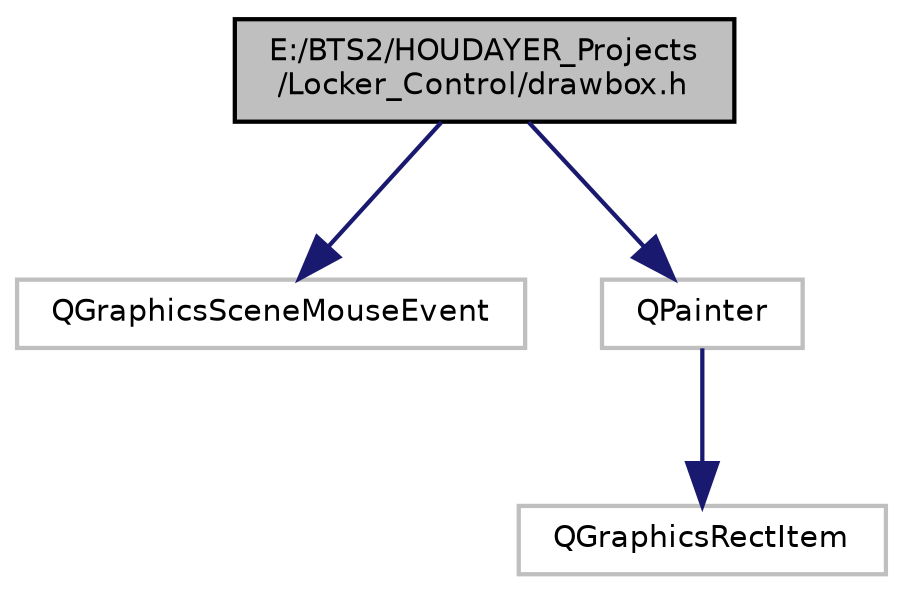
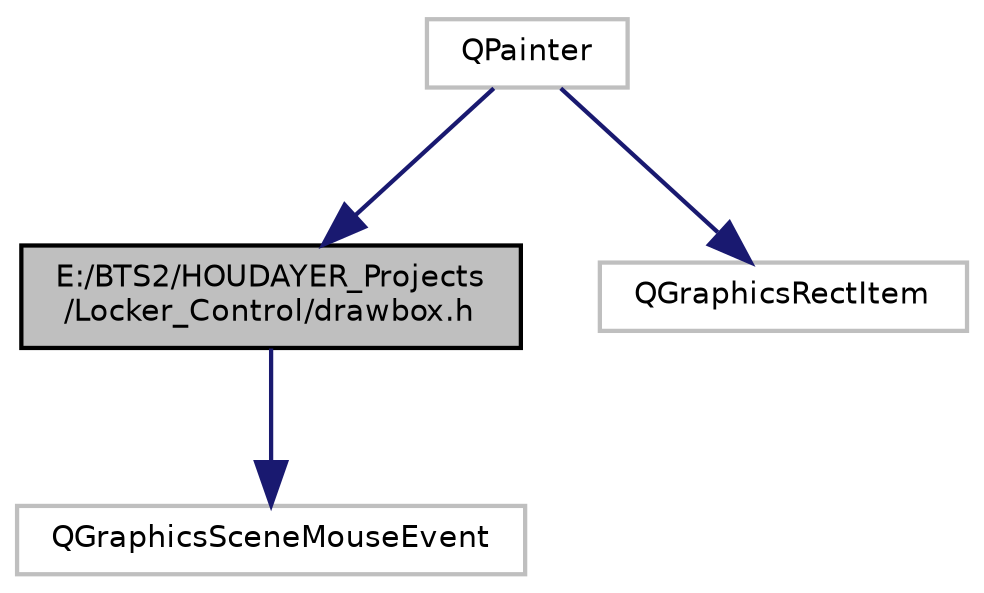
(586, 184) -> (425, 152)
